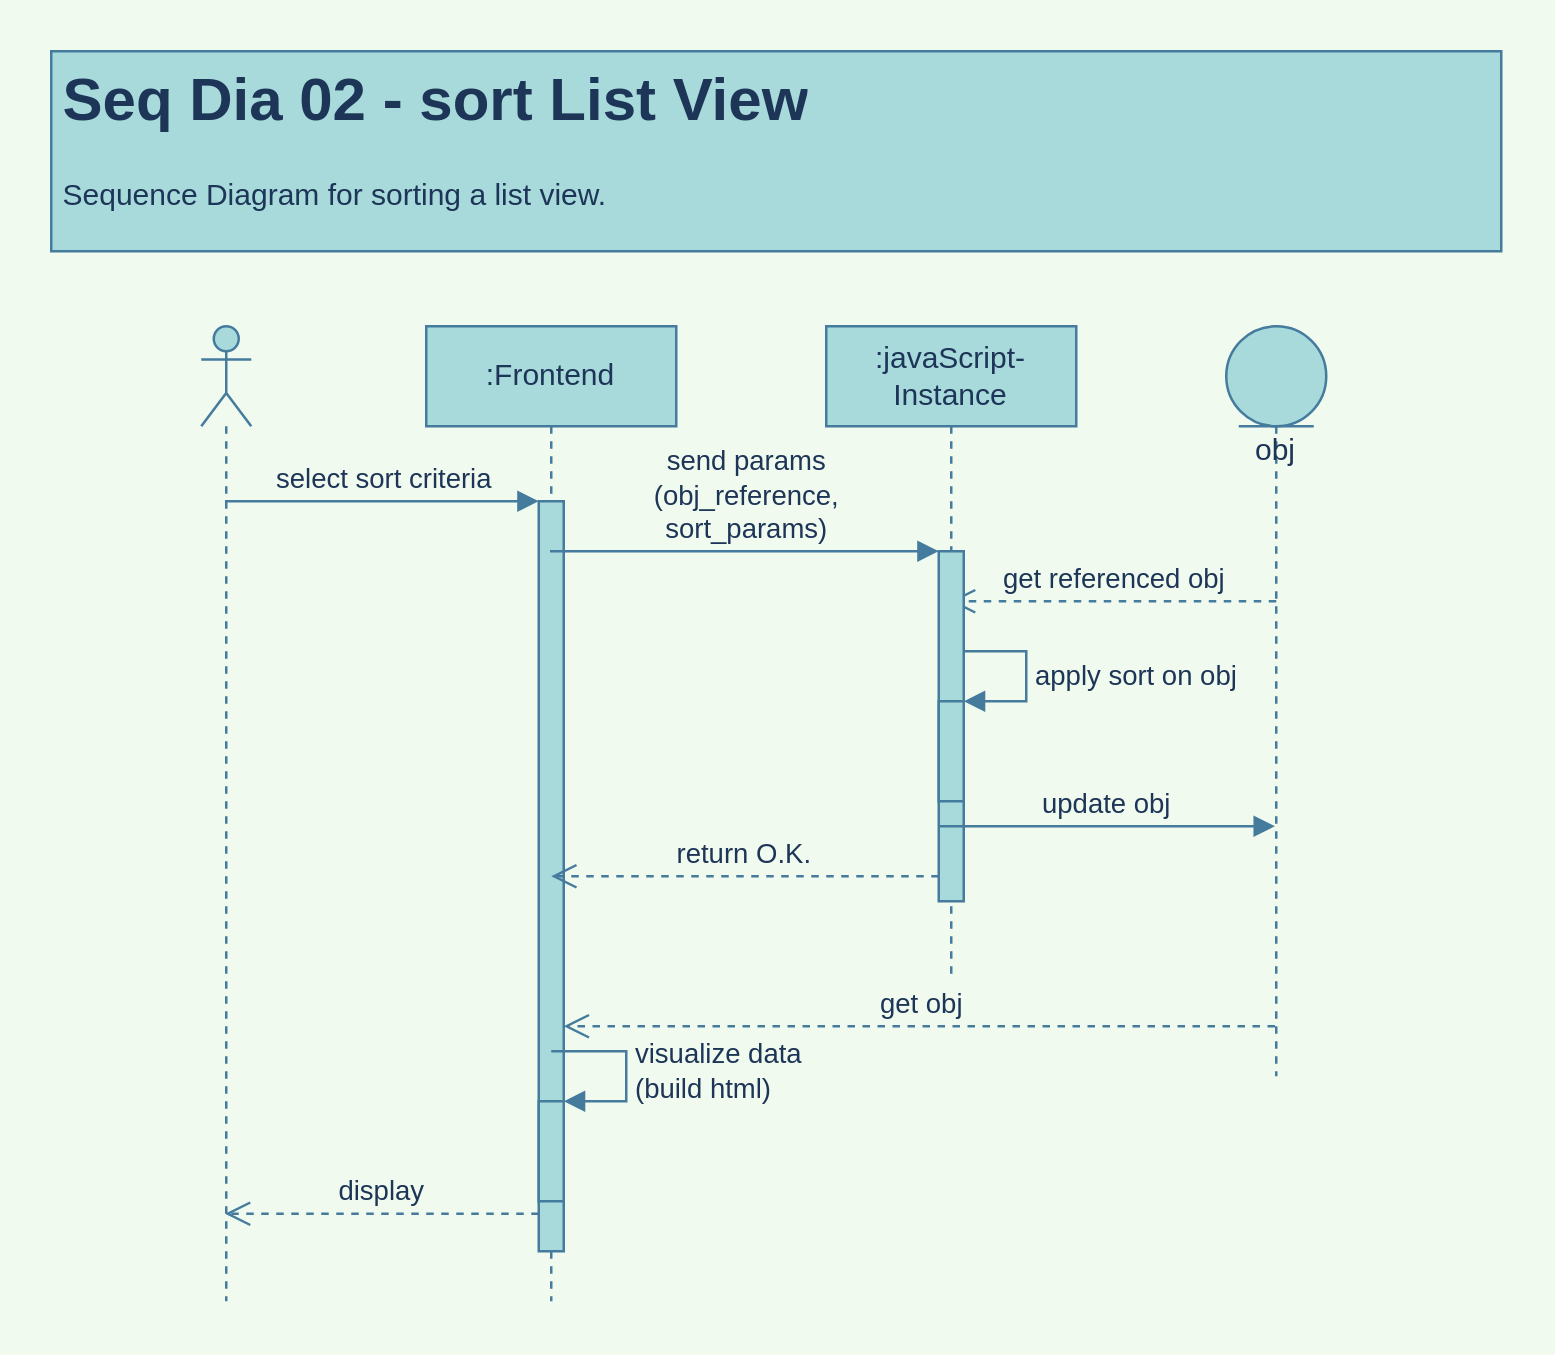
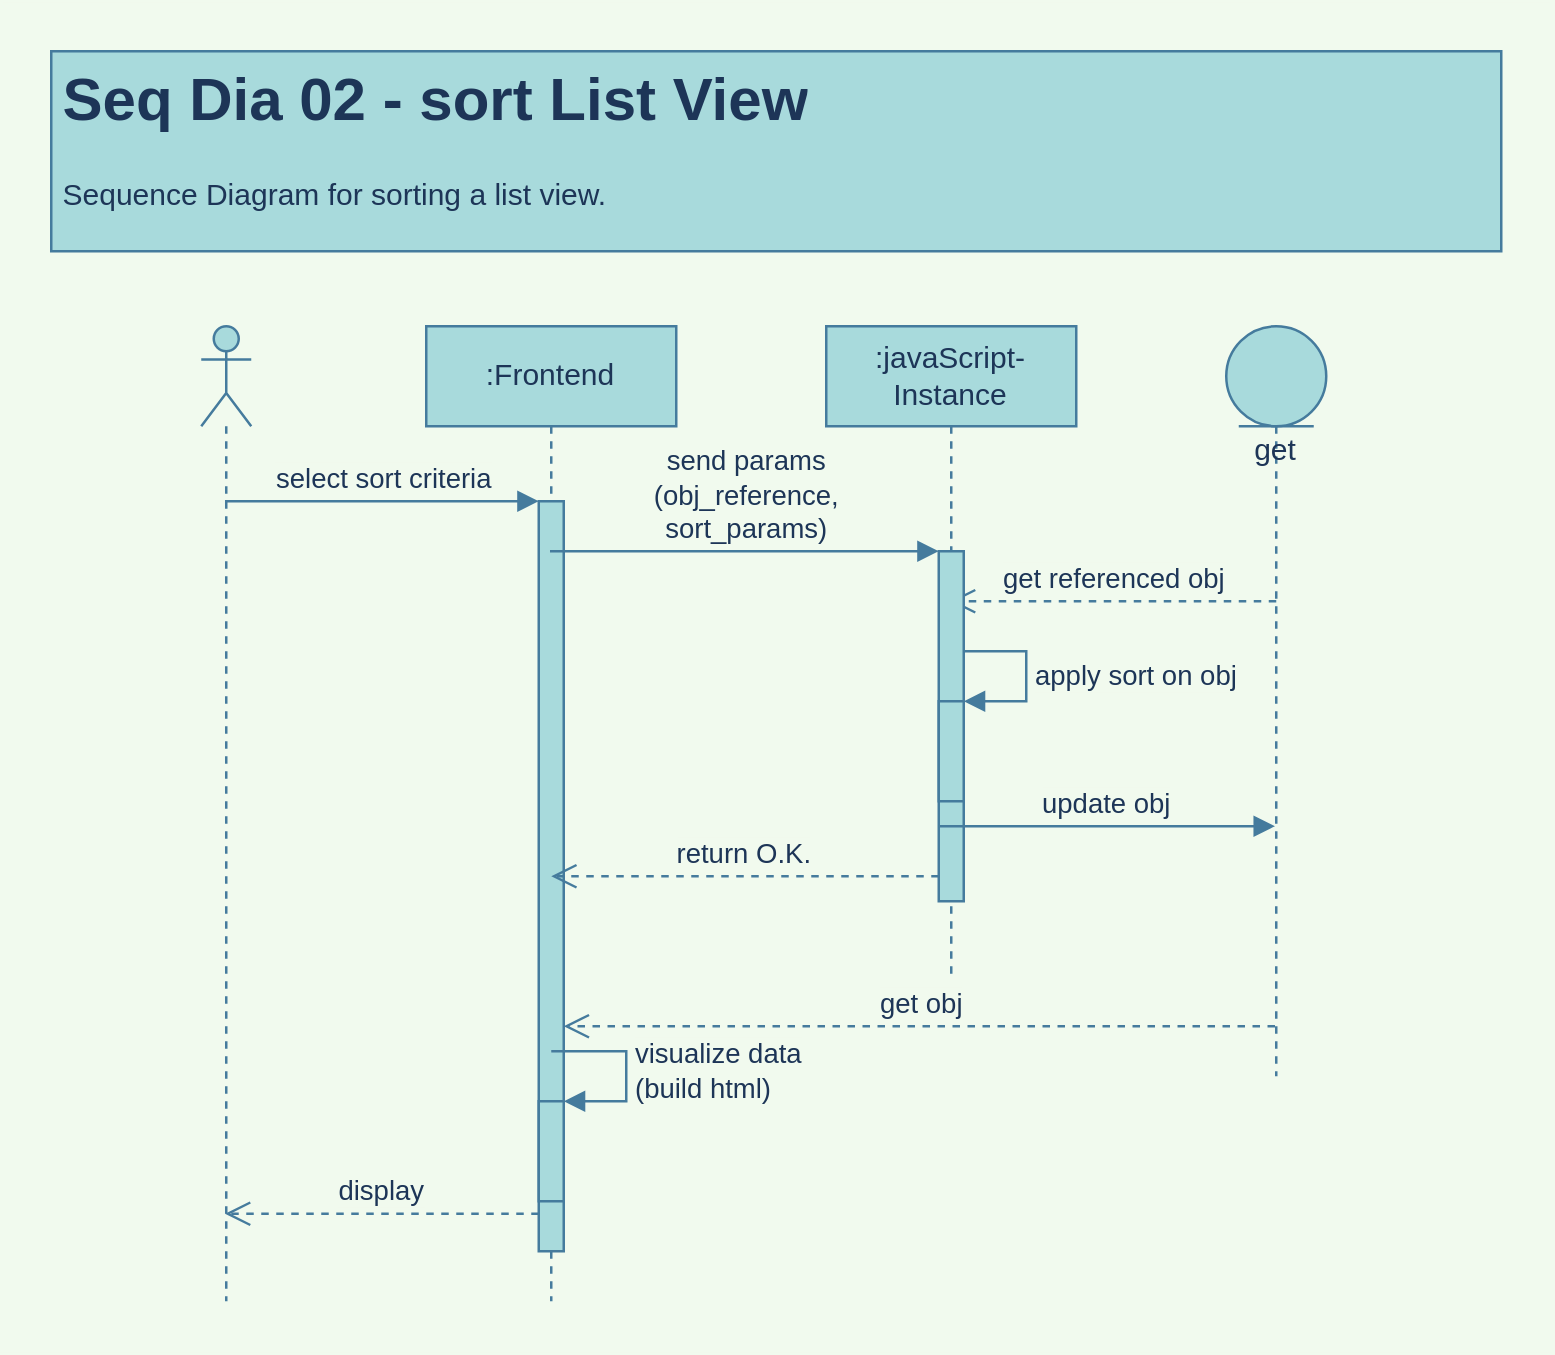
(1276, 452) -> (1276, 452)
